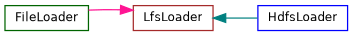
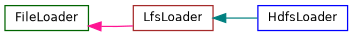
(104, 10) -> (117, 26)
